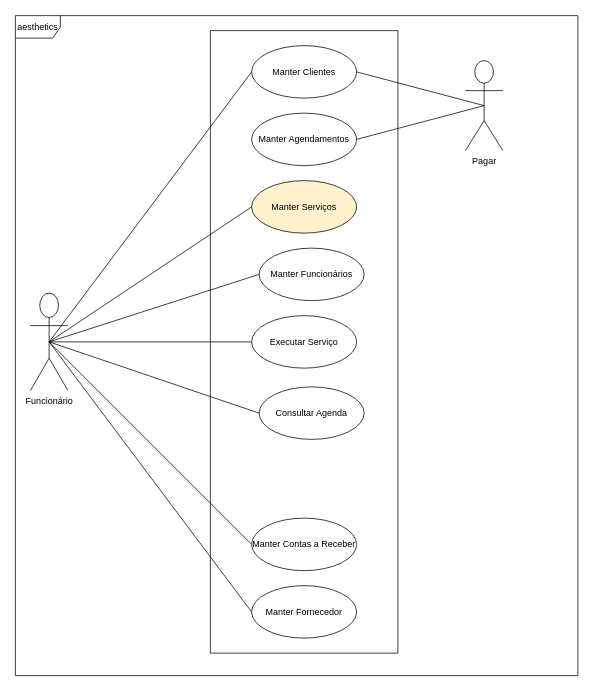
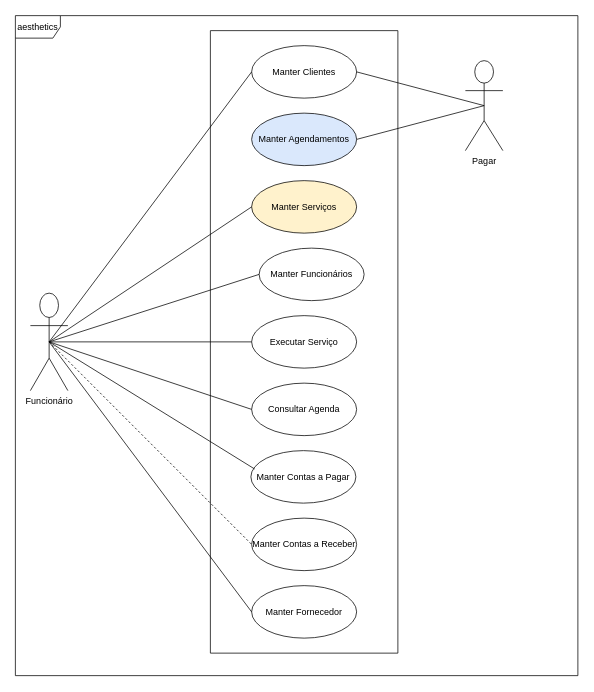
(304, 139) -> (304, 139)
none -> (156, 408)
(312, 413) -> (304, 409)
(154, 446) -> (154, 446)
none -> (303, 477)
